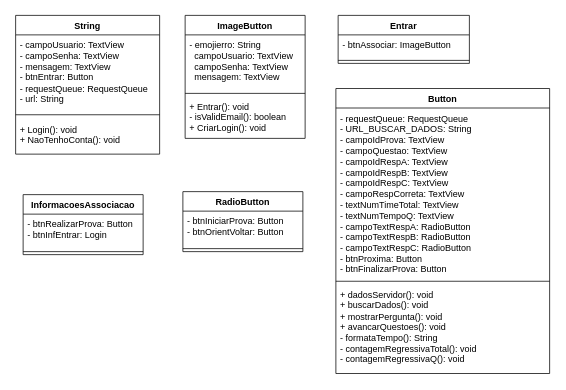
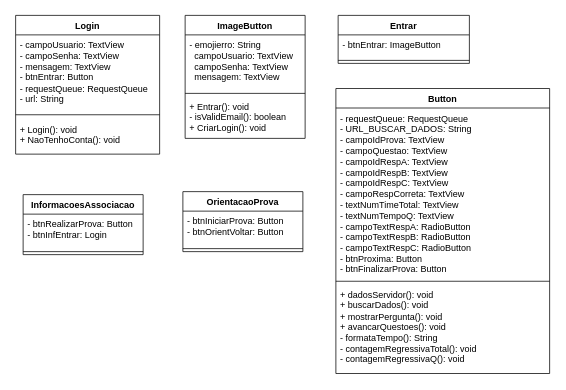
(87, 26) -> (87, 26)
(403, 46) -> (399, 46)
(243, 202) -> (243, 202)
